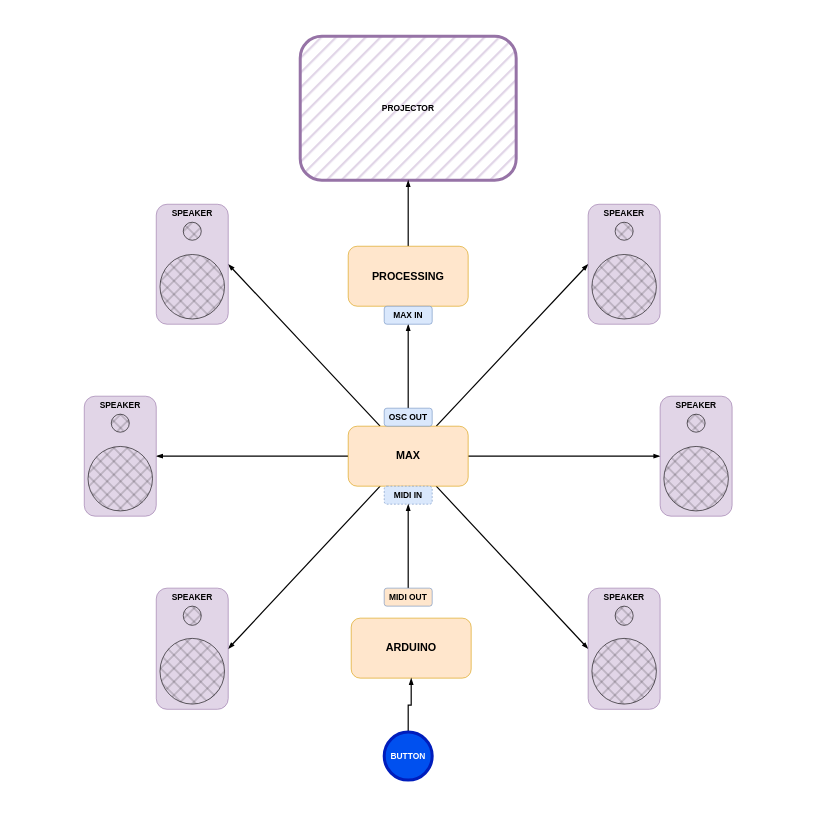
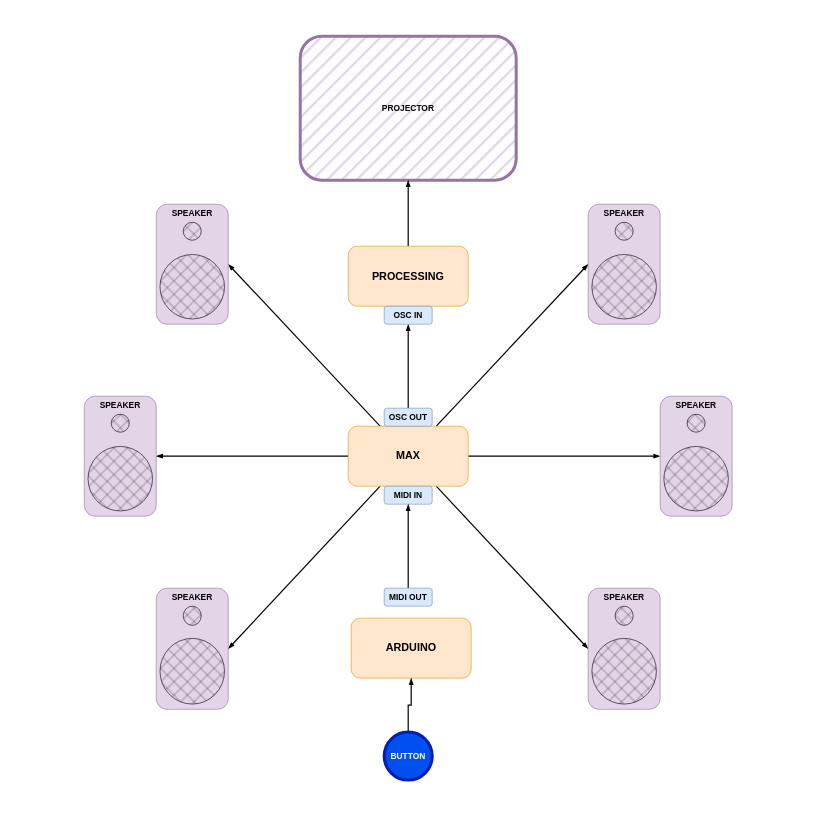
(408, 315) -> (408, 315)
(408, 495) -> (408, 495)
(408, 597) -> (408, 597)
